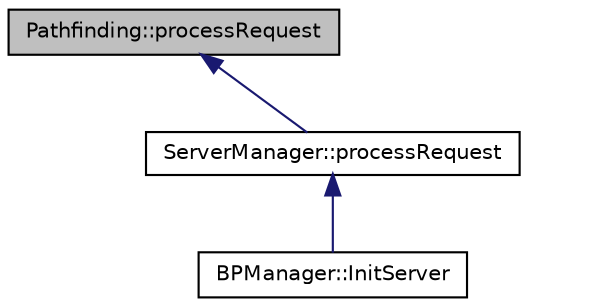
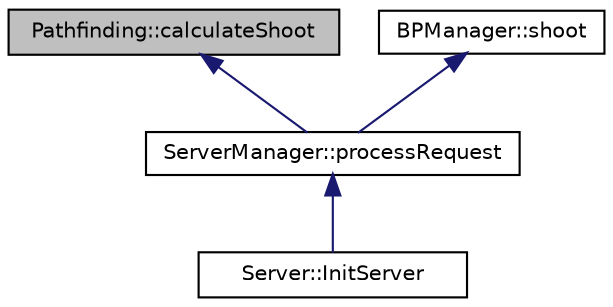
(174, 32) -> (174, 32)
none -> (492, 32)
(333, 275) -> (333, 275)
